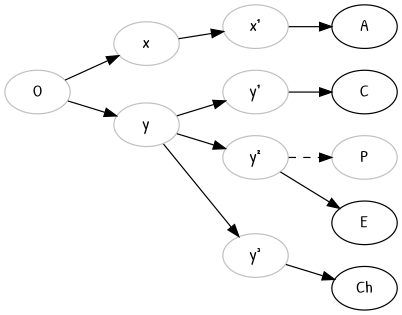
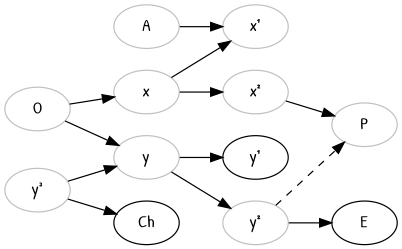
(304, 27) -> (195, 27)
(365, 27) -> (147, 27)
none -> (256, 92)
(256, 92) -> (256, 157)
(365, 92) -> none
(197, 185) -> (86, 176)
